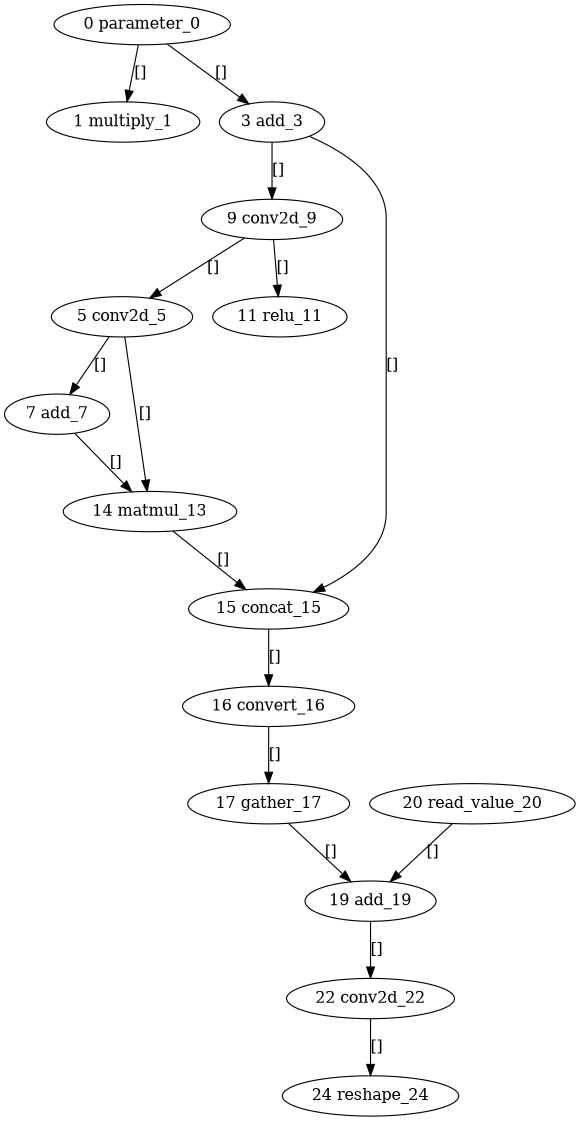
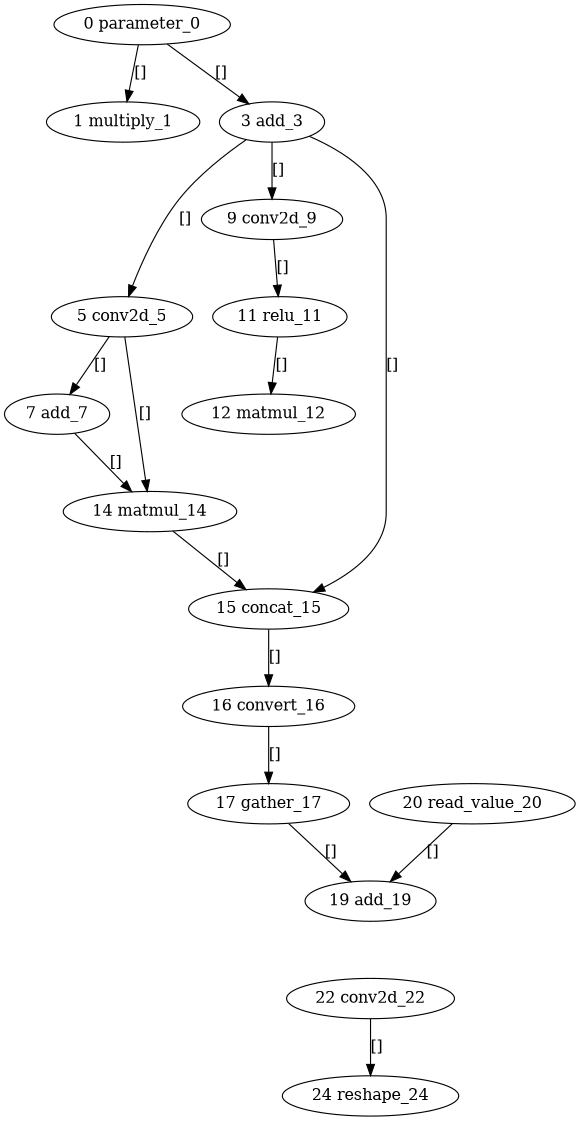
(202, 265) -> (177, 203)
none -> (269, 414)
(150, 512) -> (150, 512)
(371, 944) -> none
